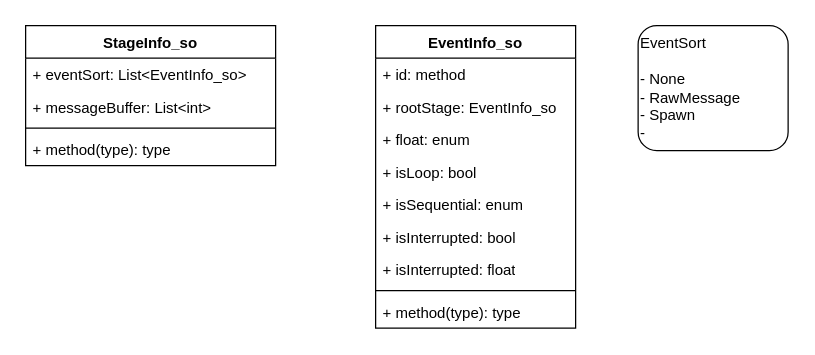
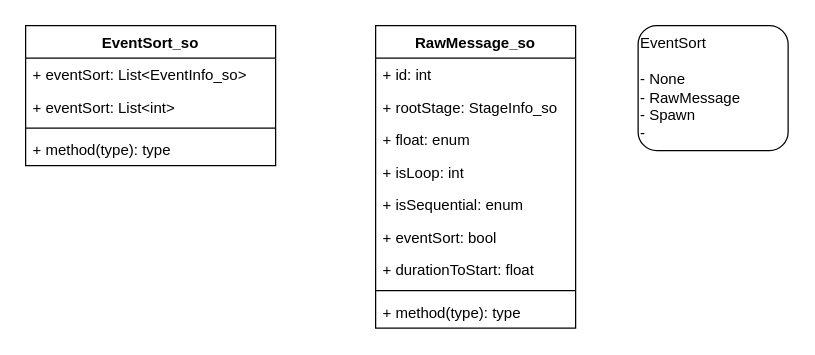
(151, 43) -> (151, 43)
(476, 43) -> (476, 43)
(426, 76) -> (411, 76)
(133, 108) -> (116, 108)
(477, 117) -> (477, 117)
(432, 173) -> (428, 173)
(462, 238) -> (447, 238)
(466, 271) -> (474, 271)
